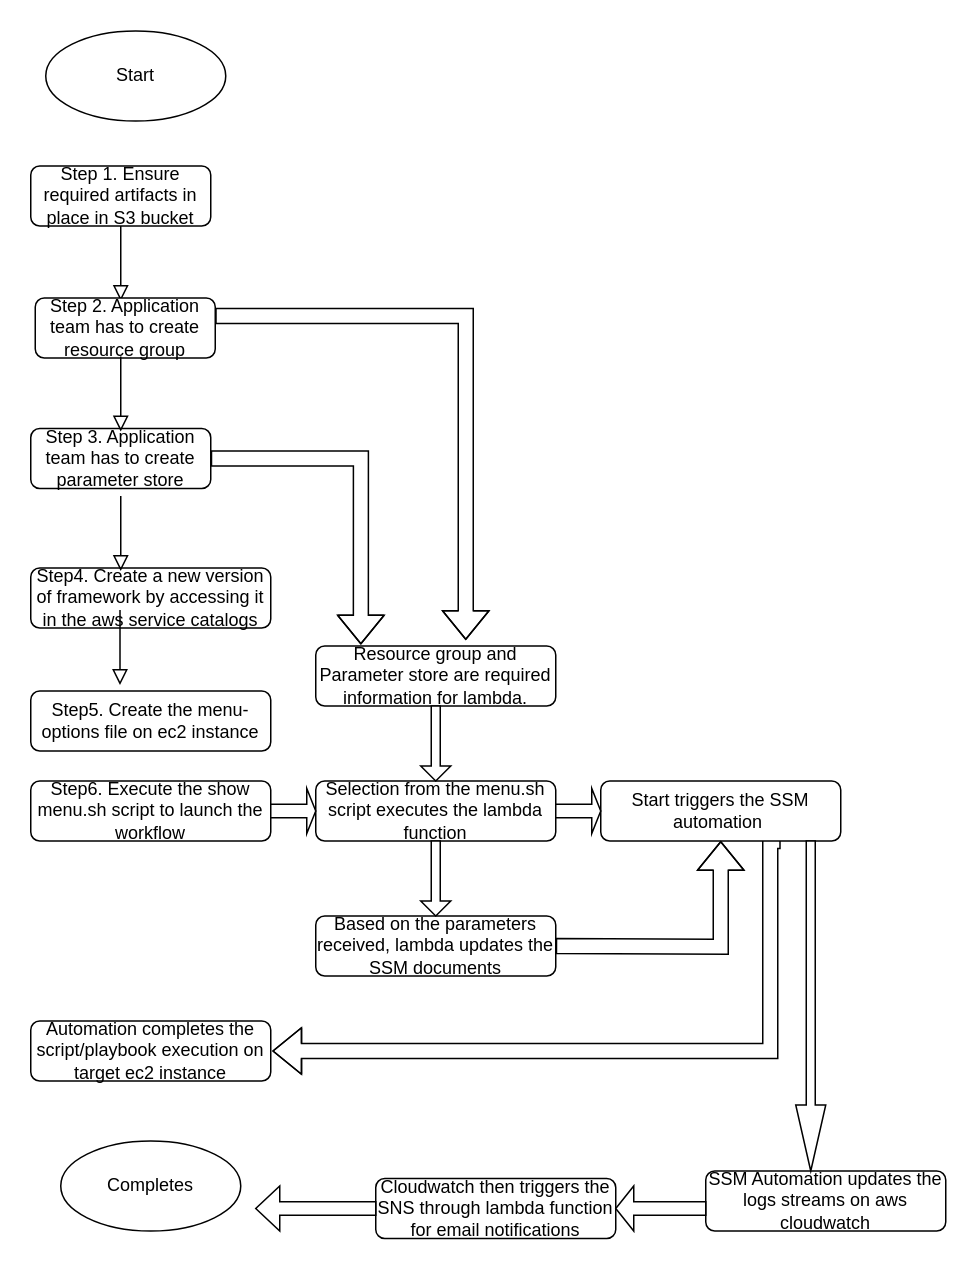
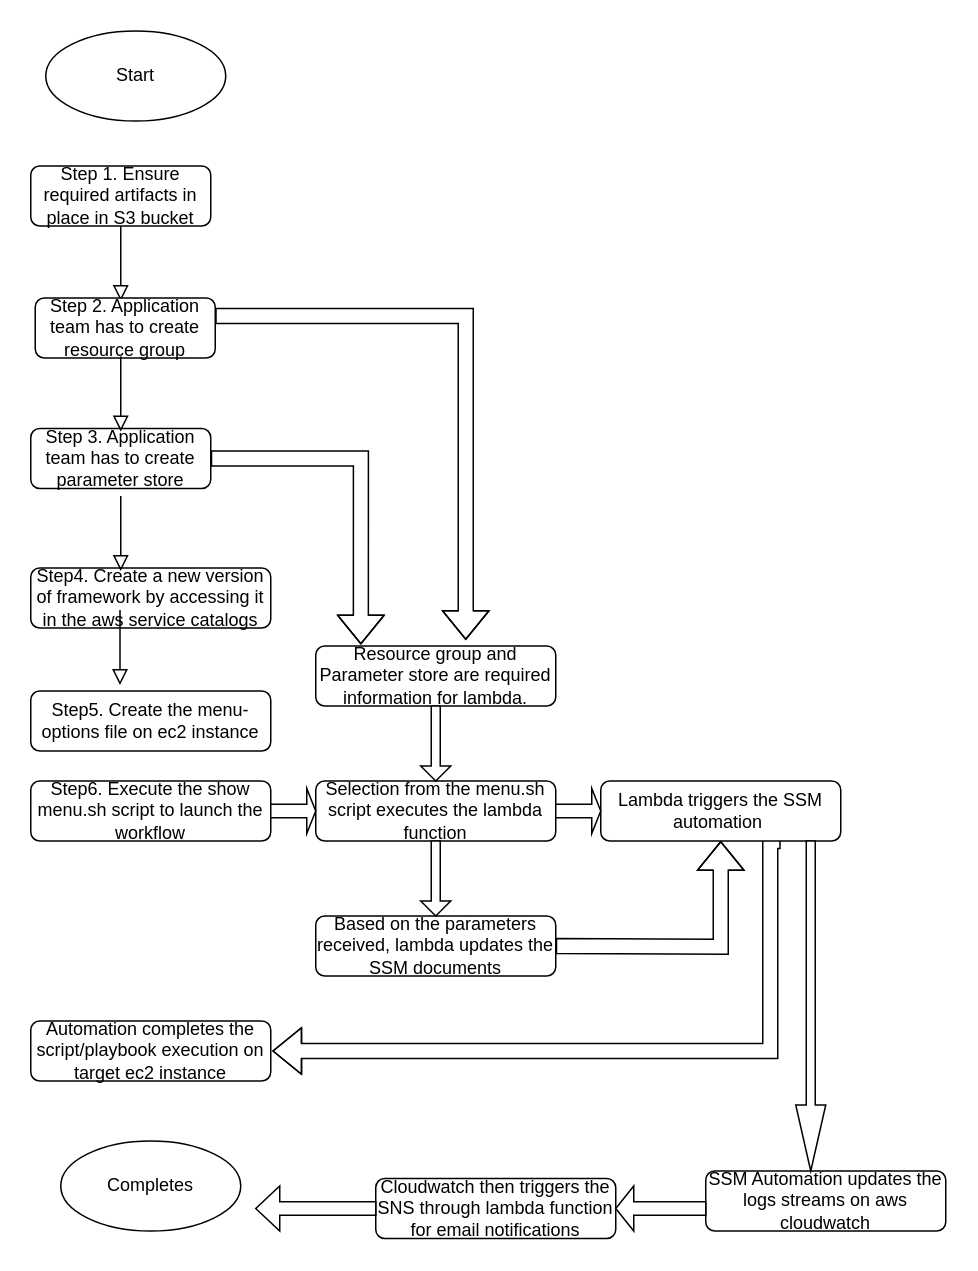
(721, 811) -> (721, 811)
